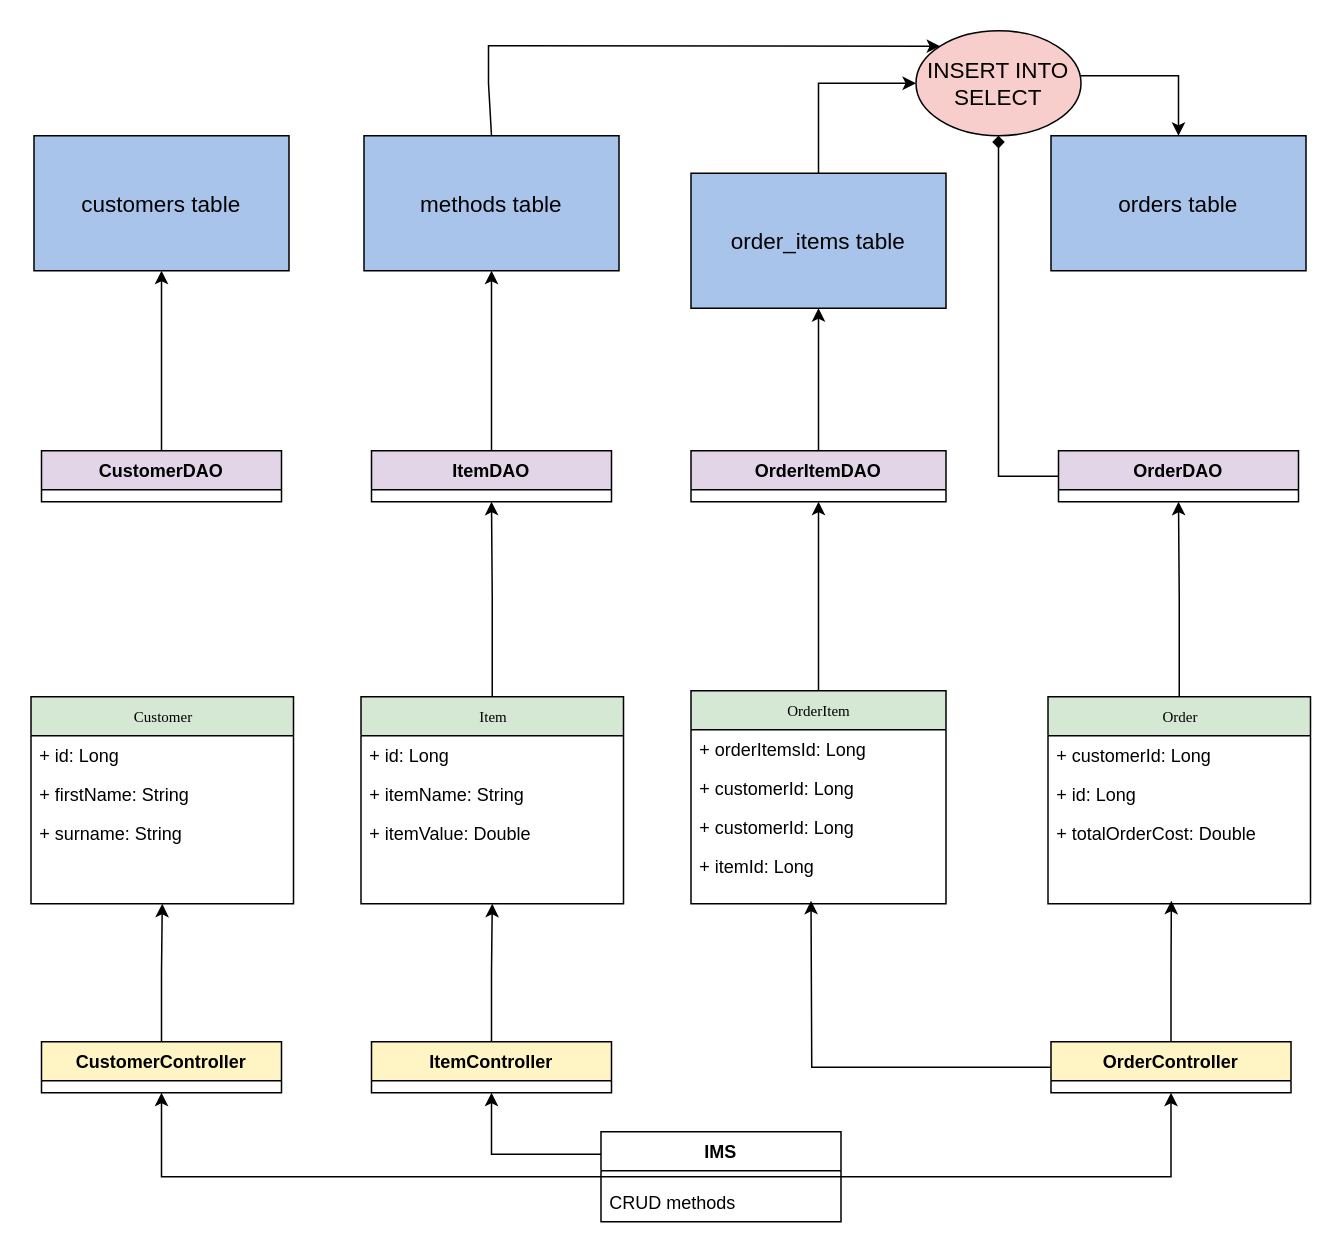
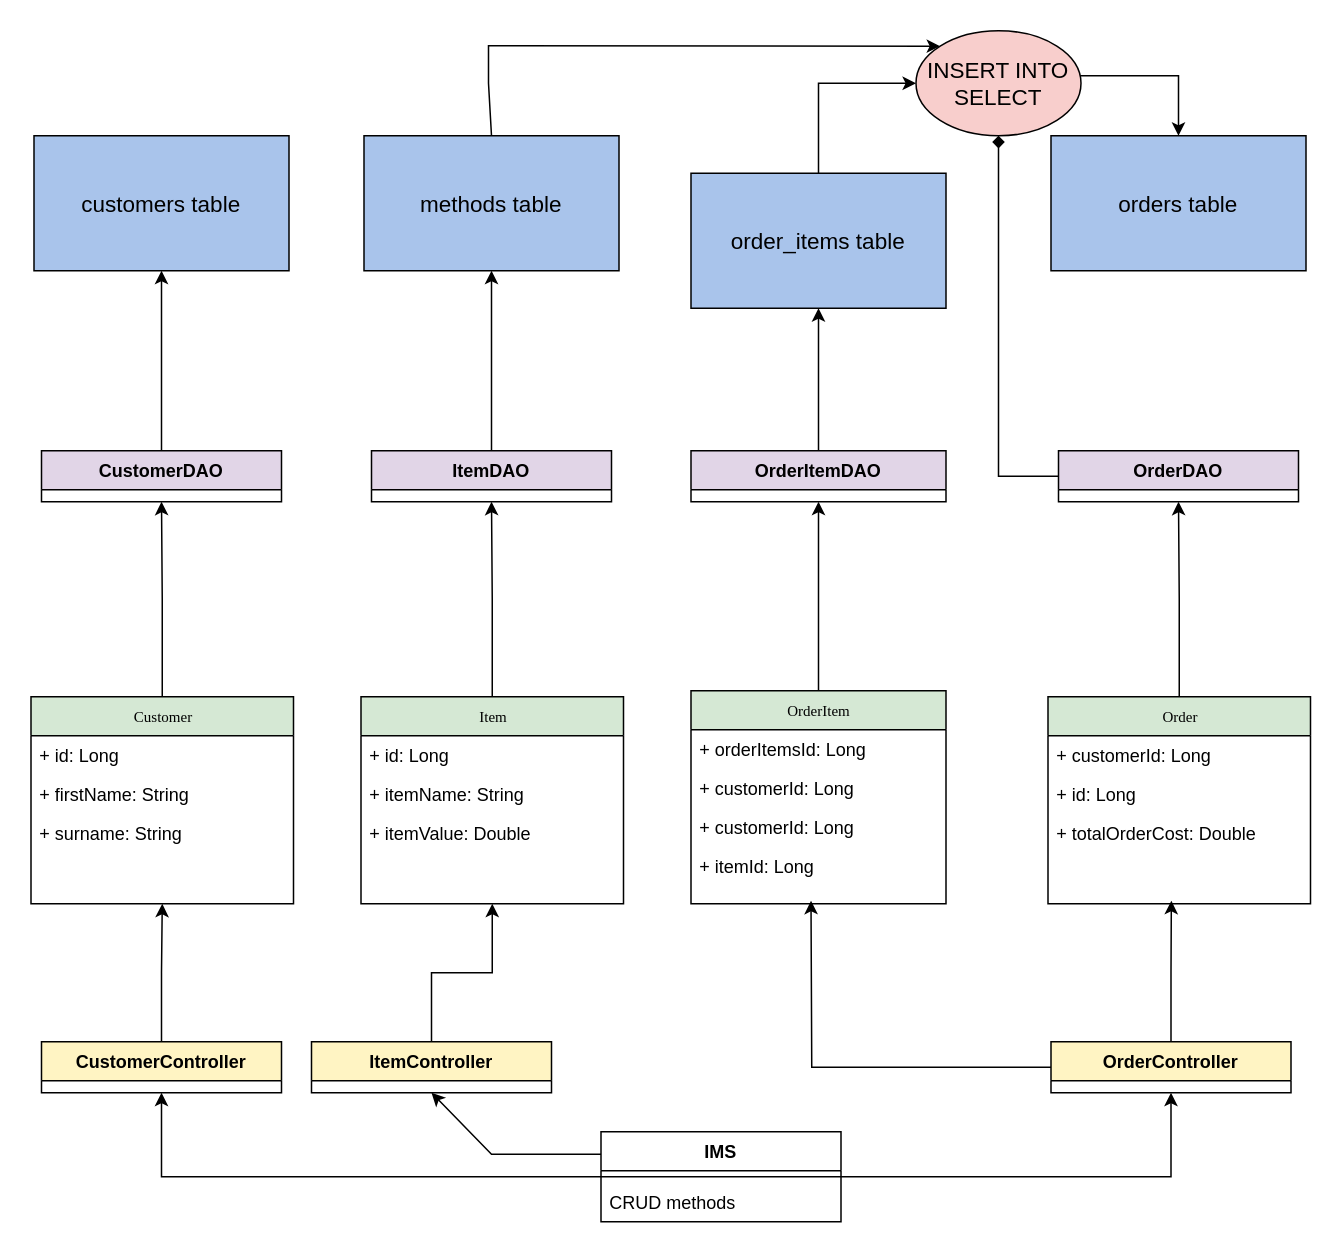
none -> (162, 604)
(491, 1067) -> (431, 1067)
